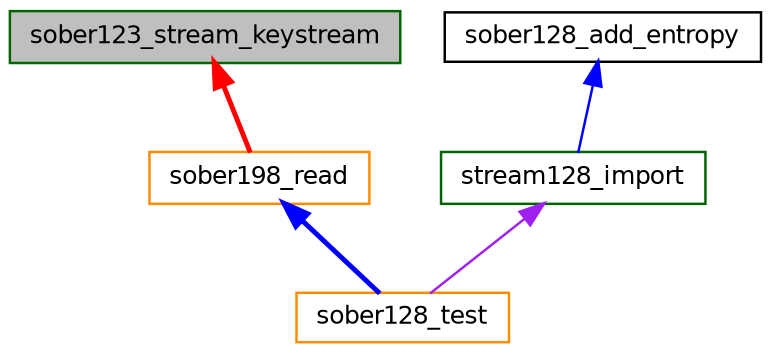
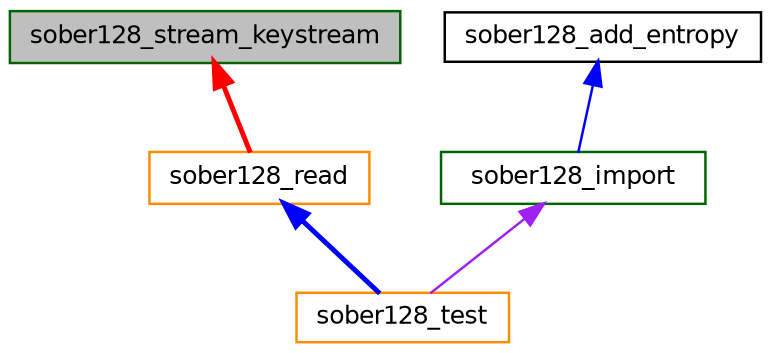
(205, 37) -> (205, 37)
(259, 178) -> (259, 178)
(573, 178) -> (573, 178)
